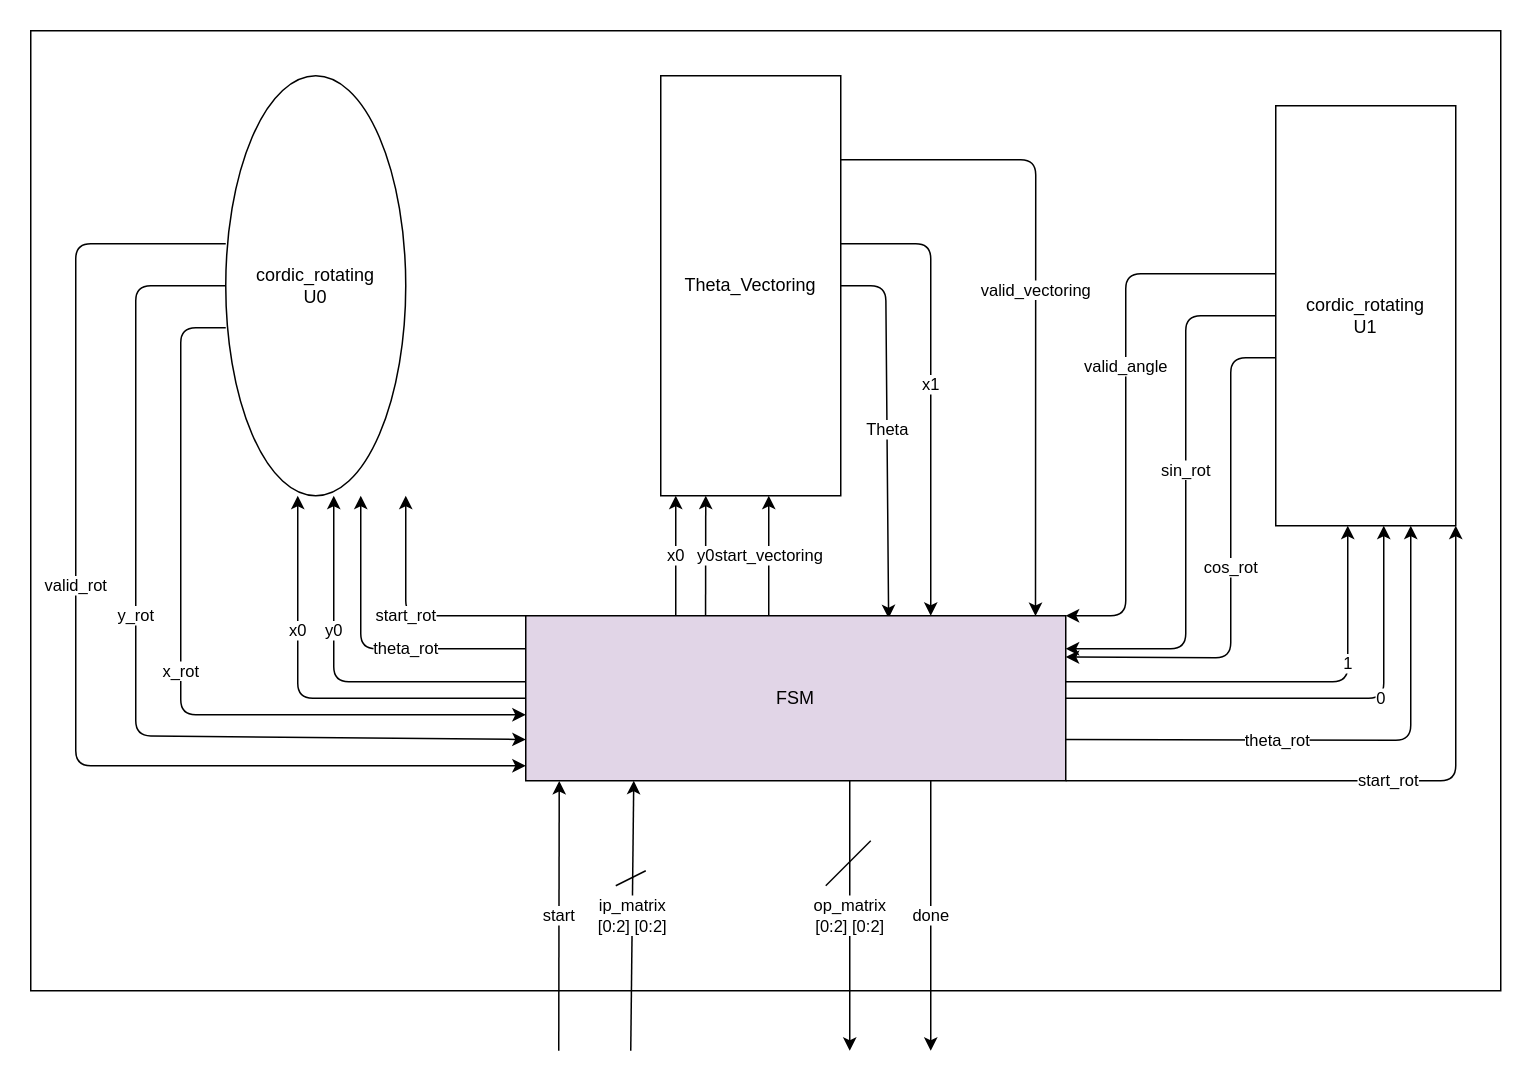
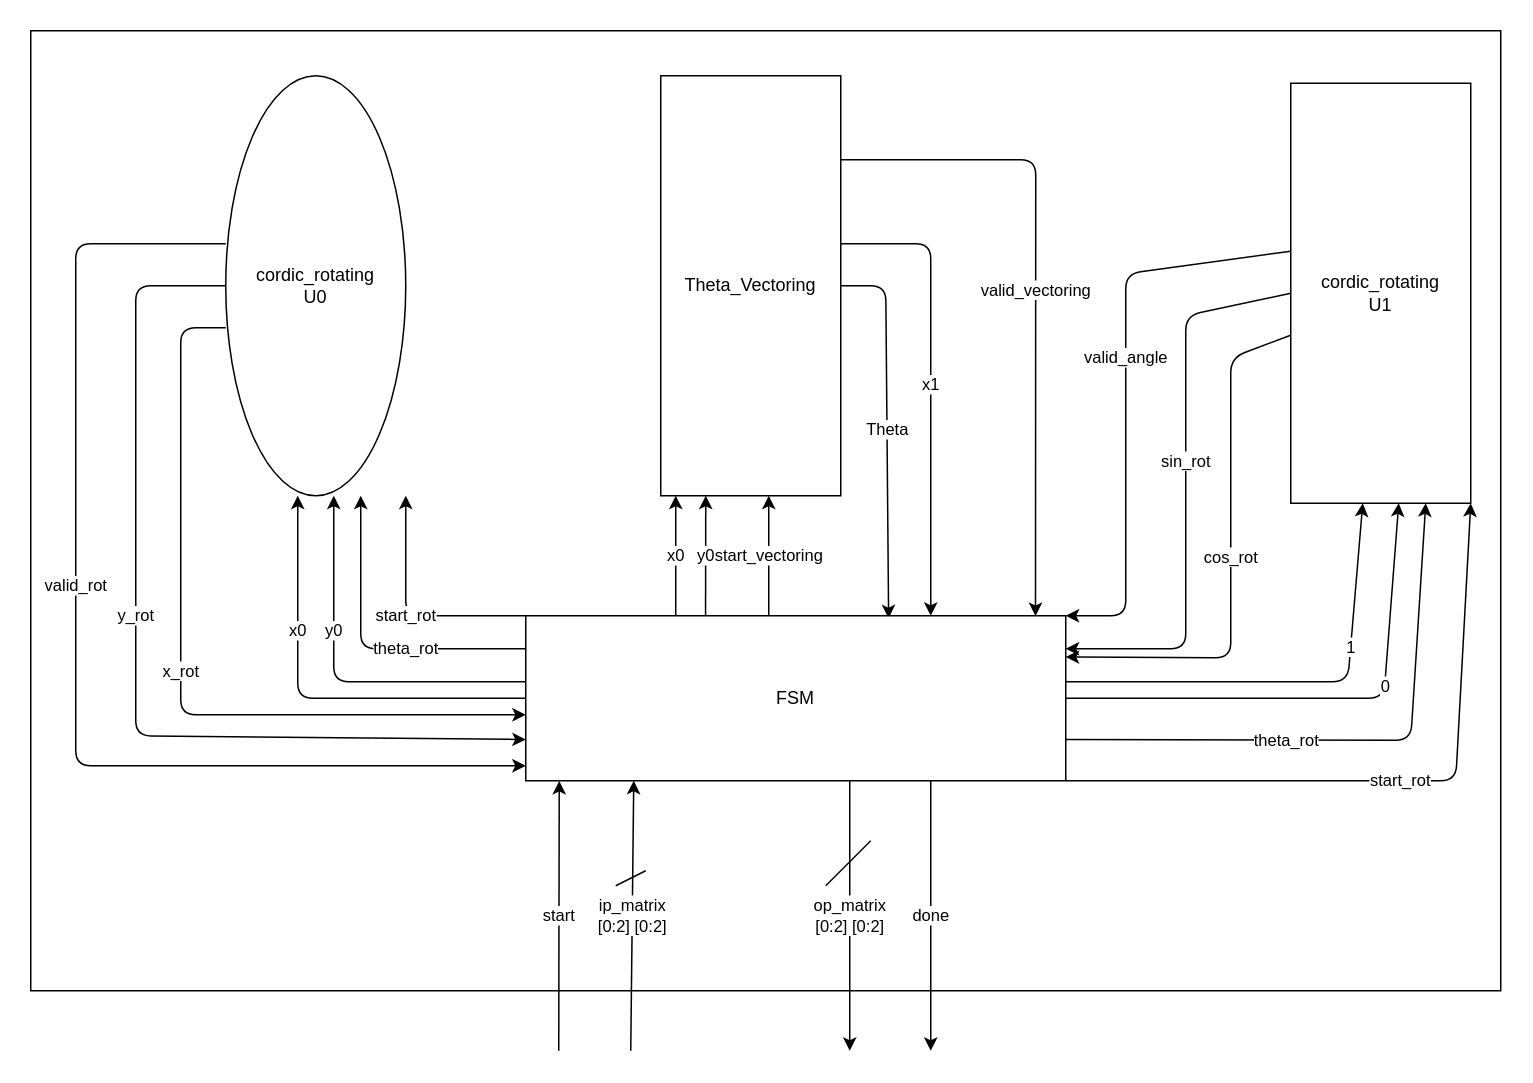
(1366, 316) -> (1381, 293)
(796, 698) -> (796, 698)
